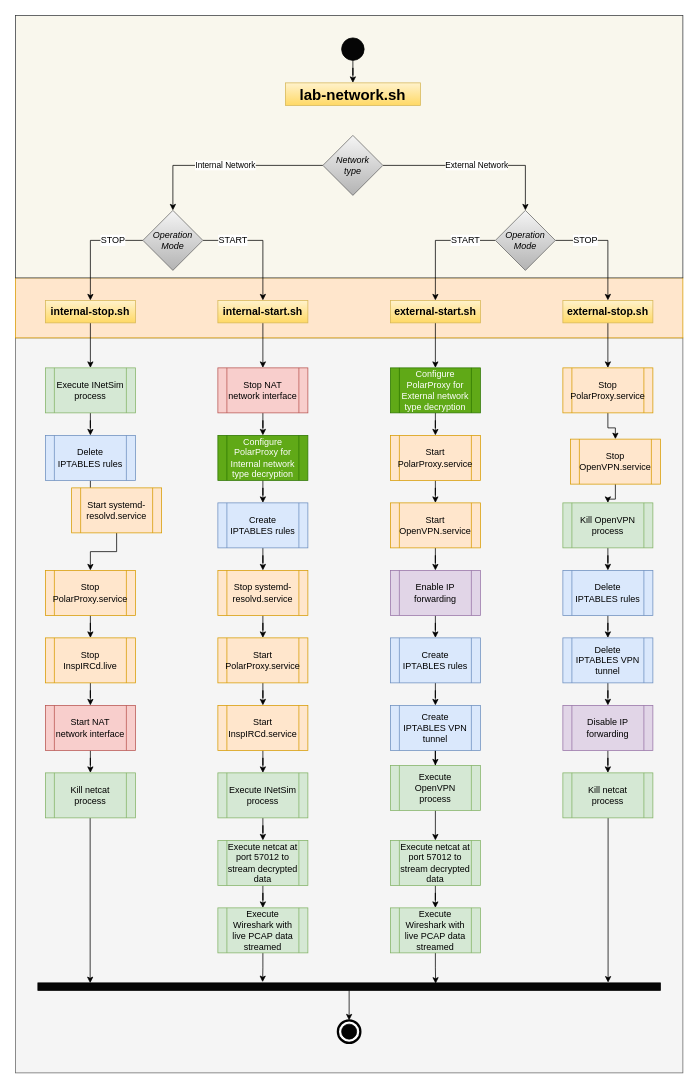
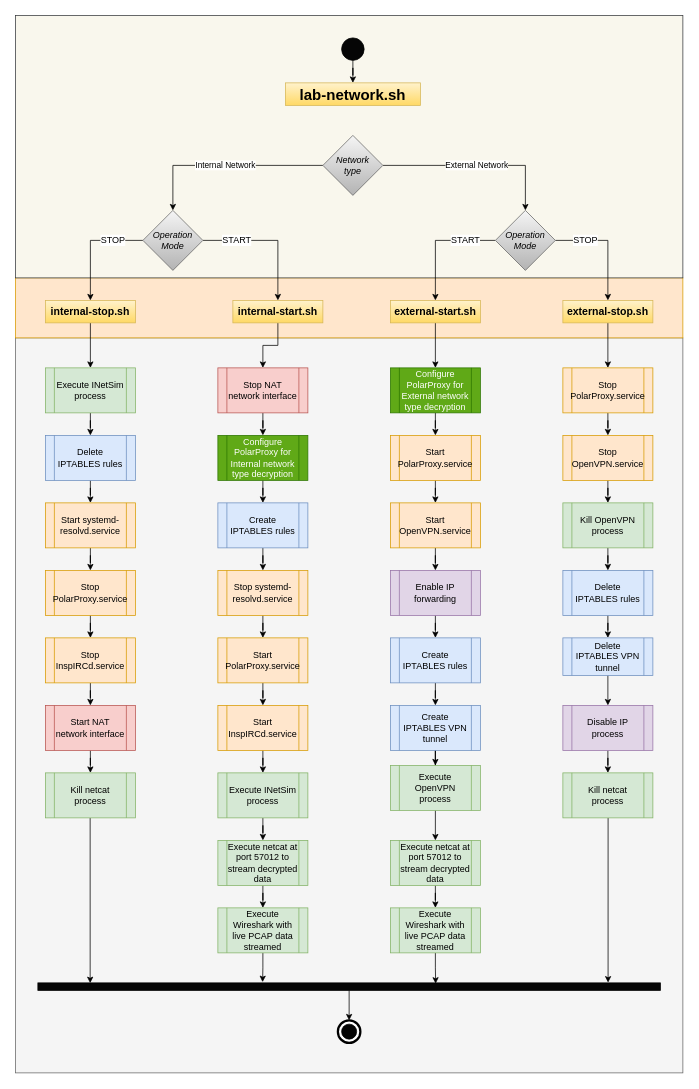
(263, 312) -> (278, 312)
(615, 462) -> (608, 458)
(117, 510) -> (90, 525)
(90, 660) -> (90, 660)
(608, 660) -> (608, 657)
(608, 728) -> (608, 728)
